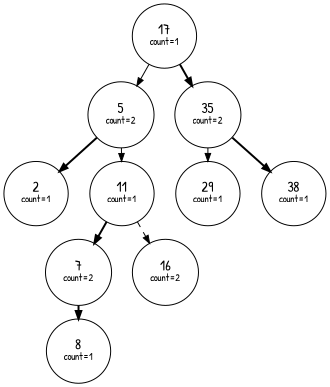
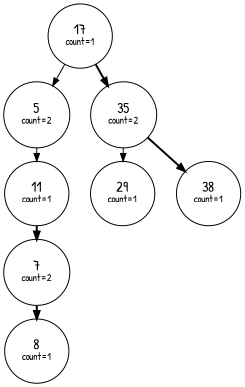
(36, 194) -> none
(165, 272) -> none
